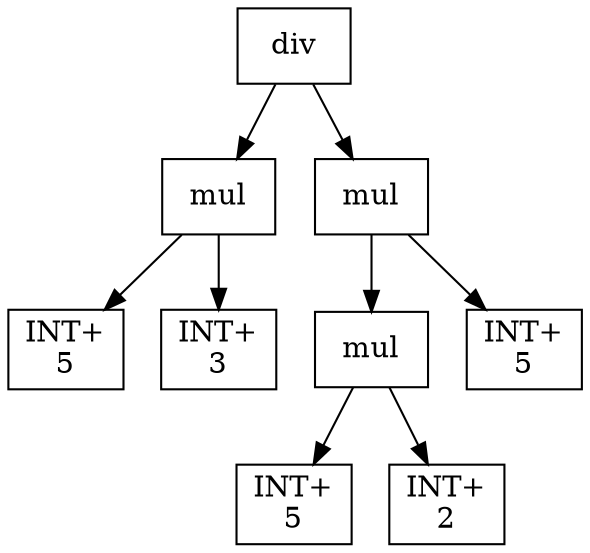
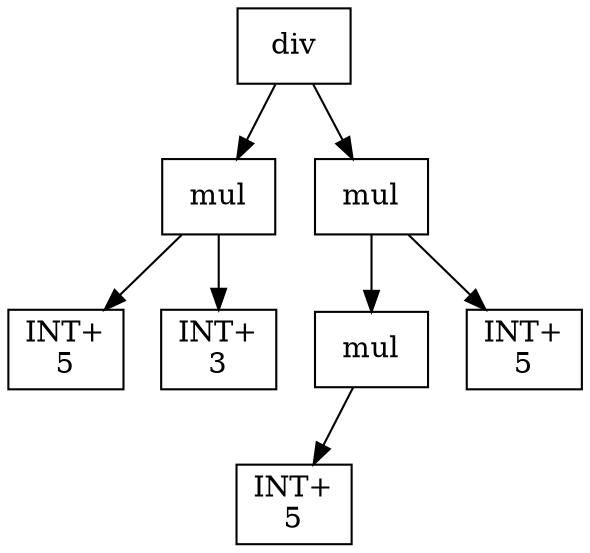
(447, 504) -> none
